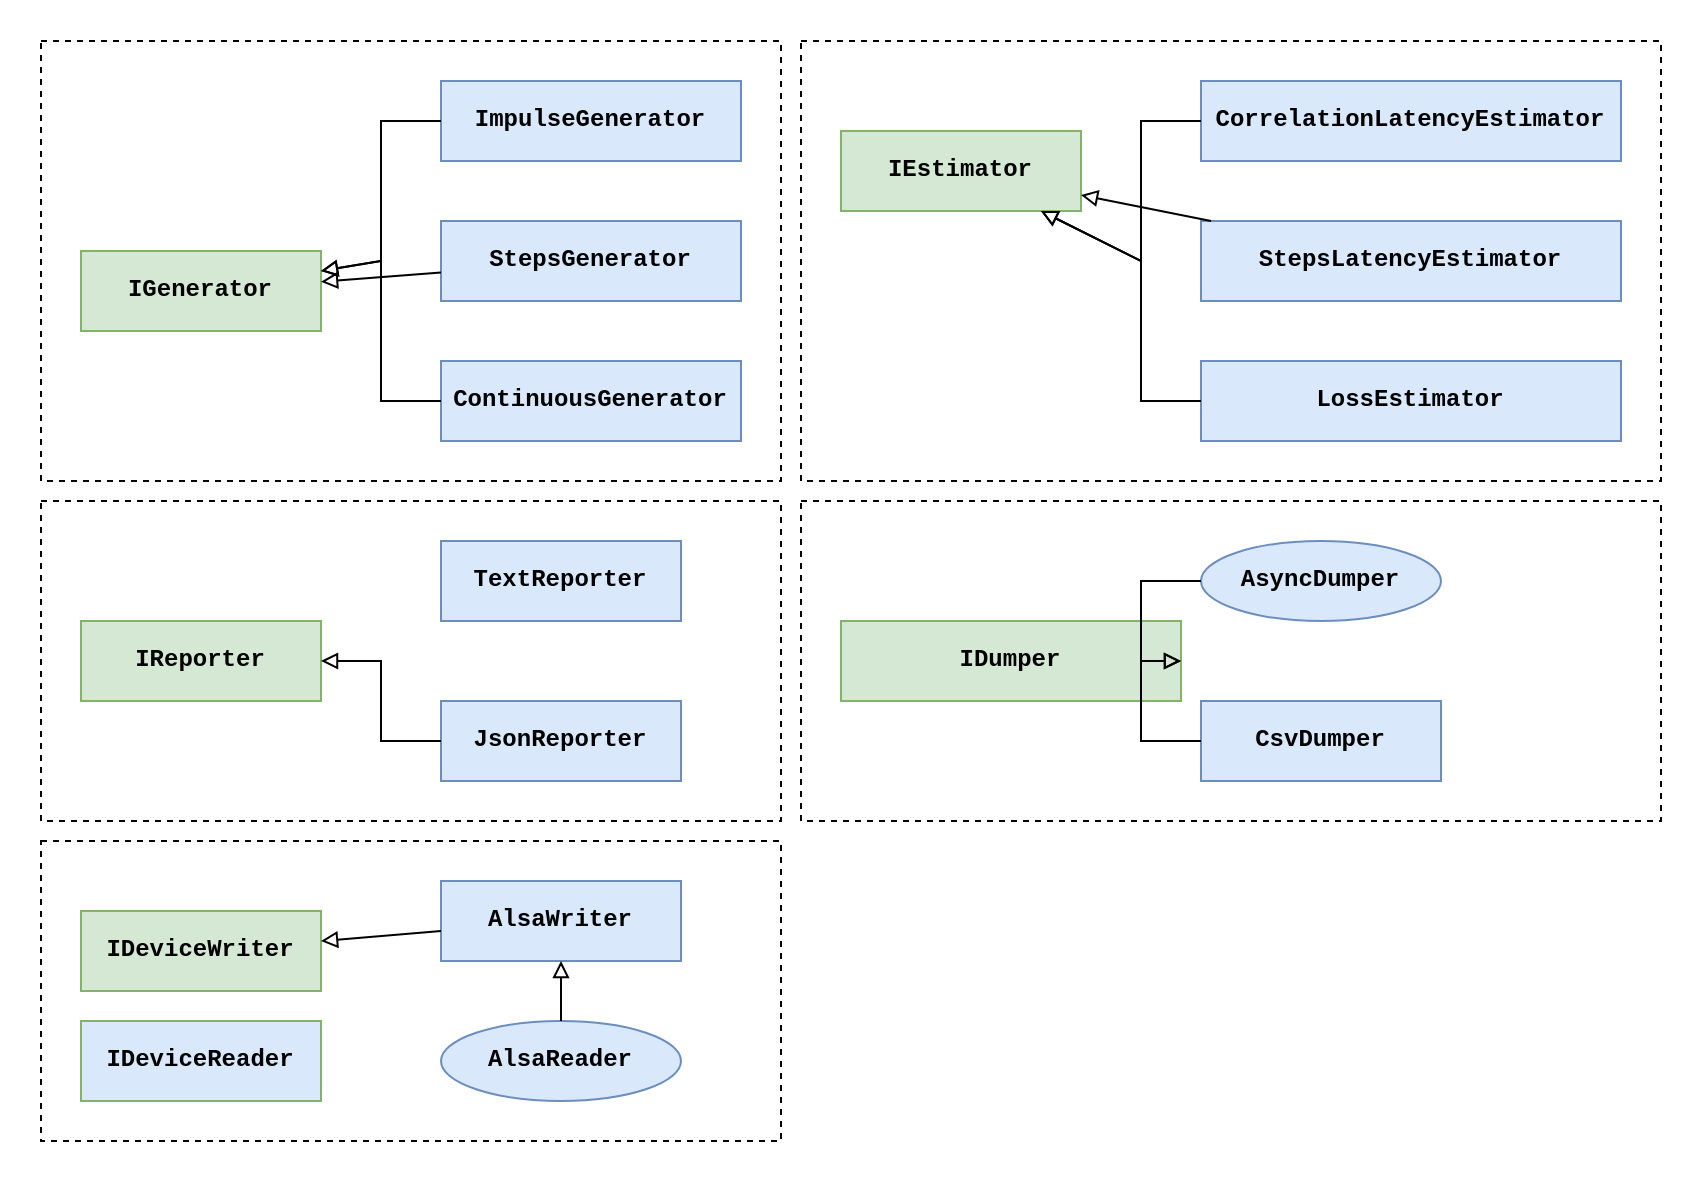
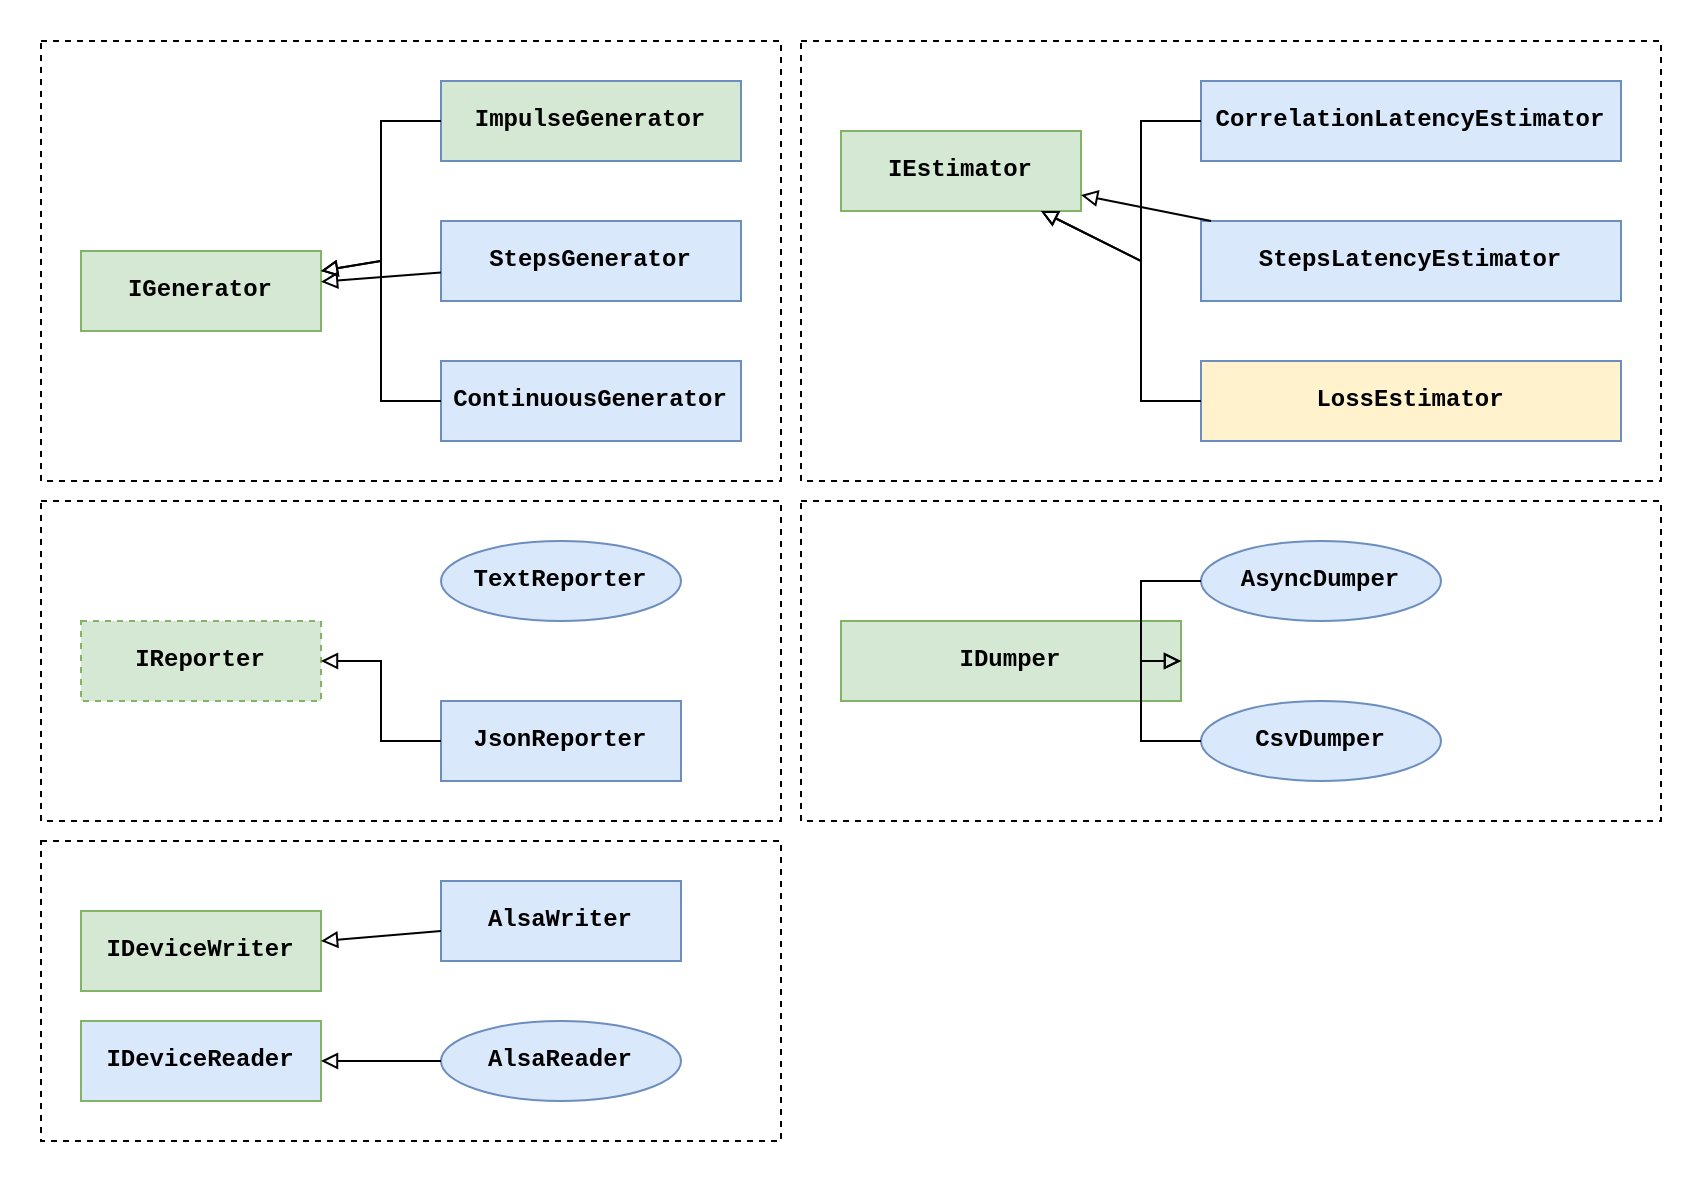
(591, 121) -> (591, 121)
(1411, 401) -> (1411, 401)
(561, 581) -> (561, 581)
(201, 661) -> (201, 661)
(1321, 741) -> (1321, 741)
(561, 1000) -> (390, 1061)
